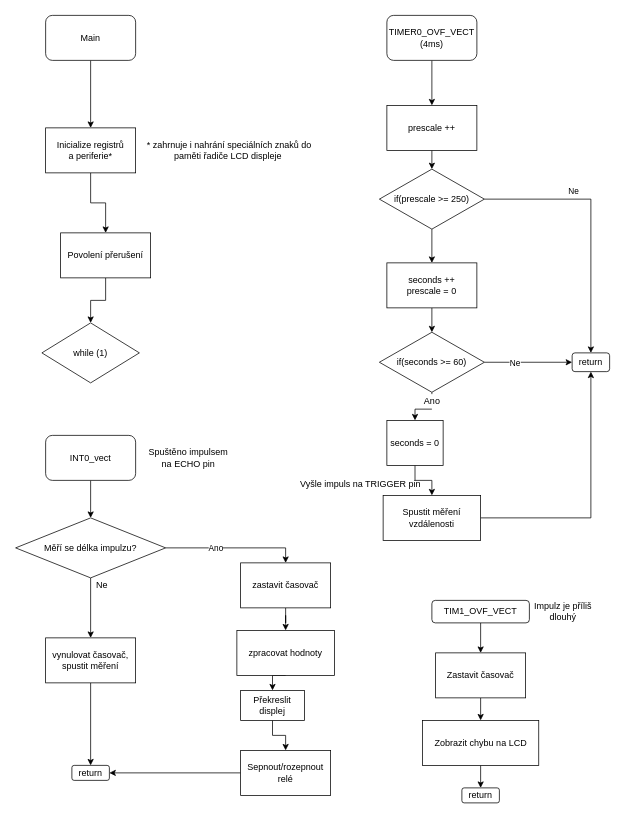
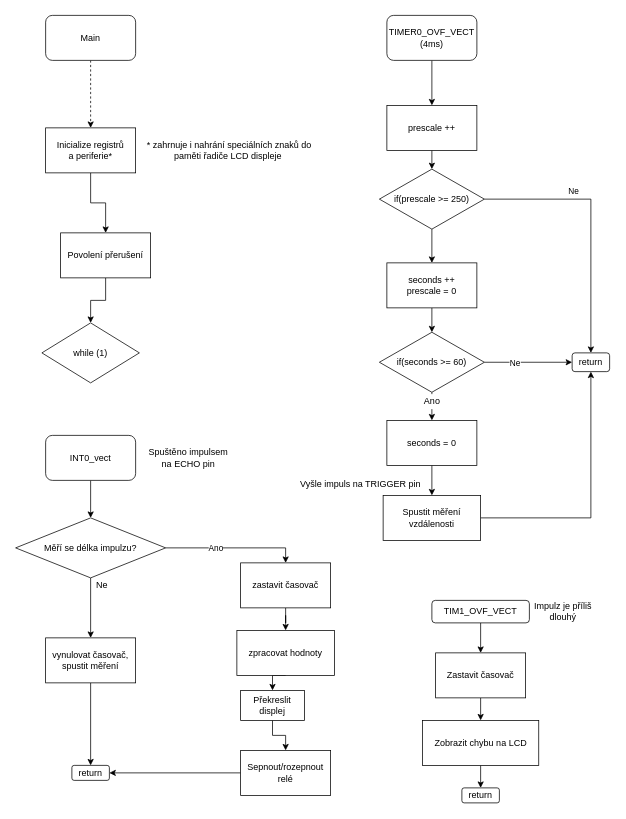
(90, 92) -> (90, 92)
(415, 443) -> (432, 443)
